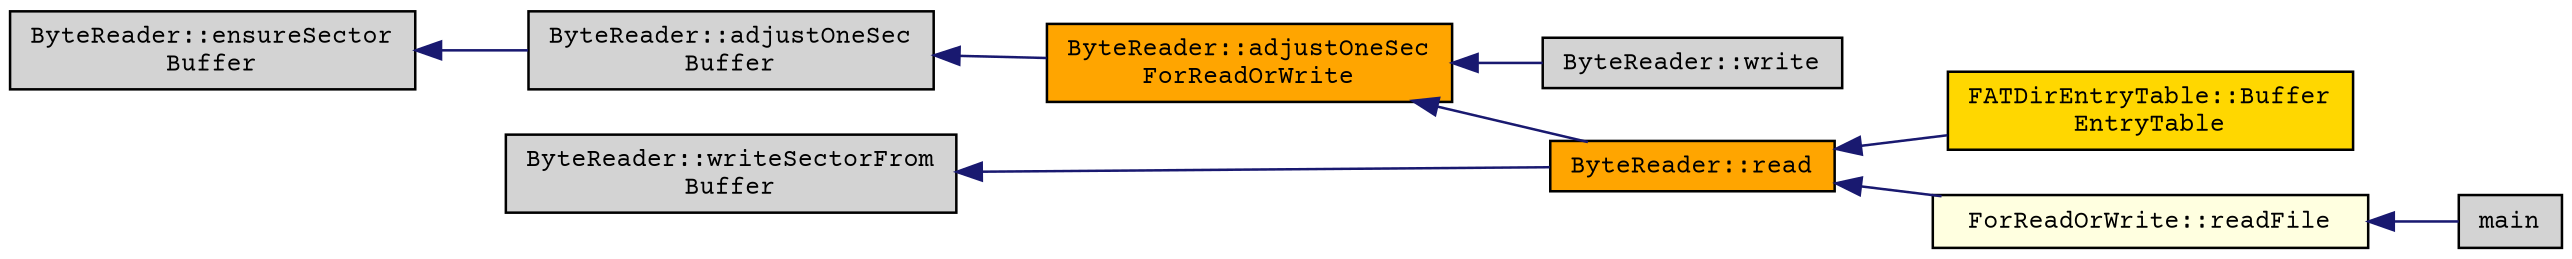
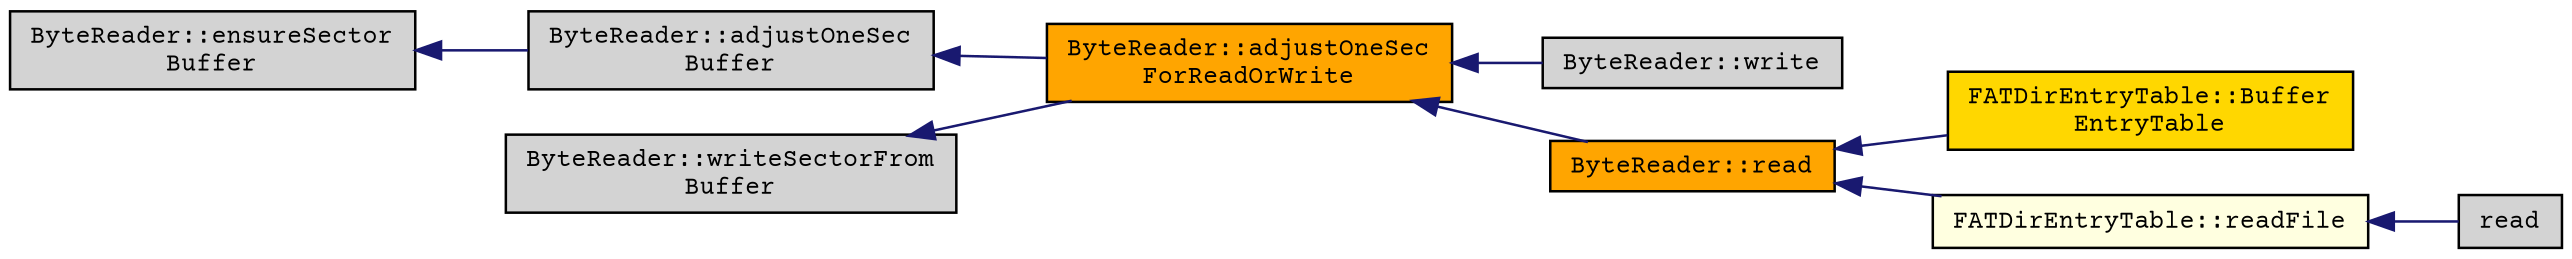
(1266, 169) -> (1003, 116)
(2150, 221) -> (2150, 221)
(2510, 221) -> (2510, 221)
